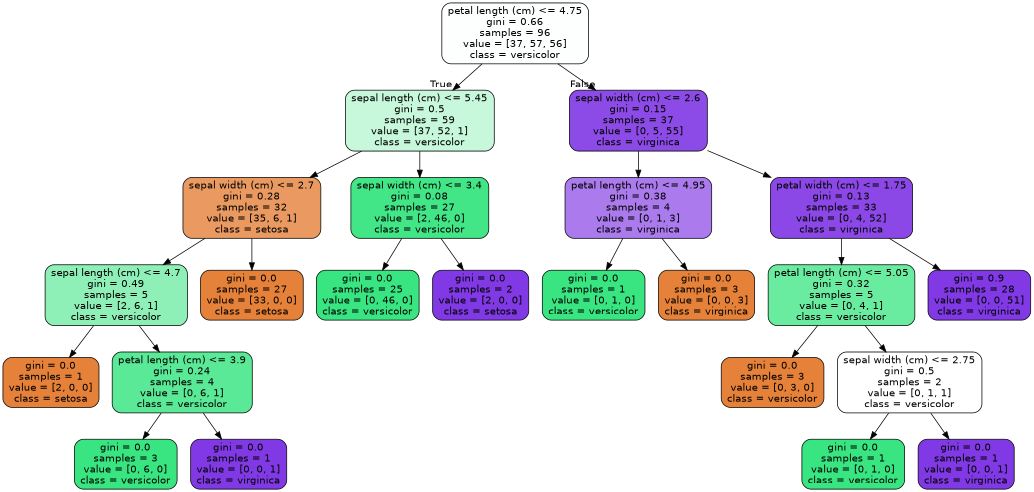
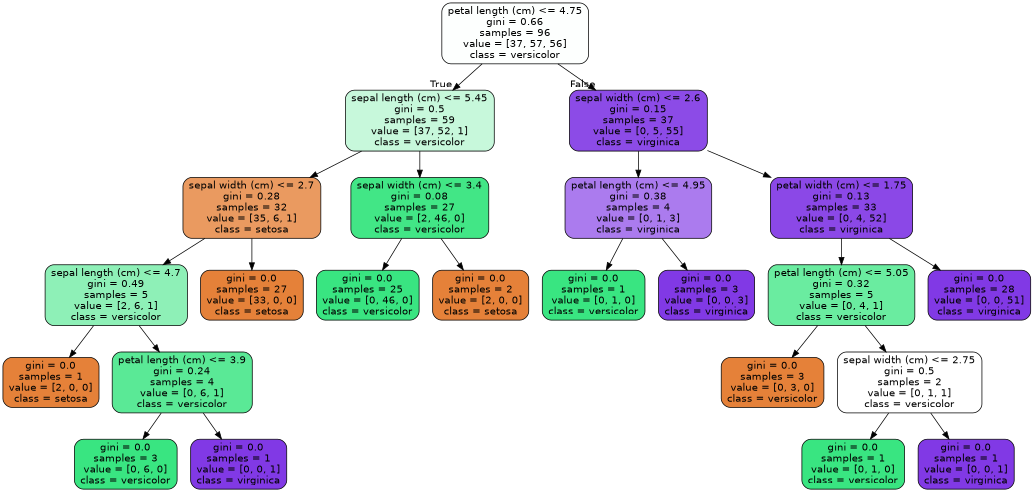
(481, 295) -> (481, 295)
(707, 295) -> (707, 295)
(979, 295) -> (979, 295)
